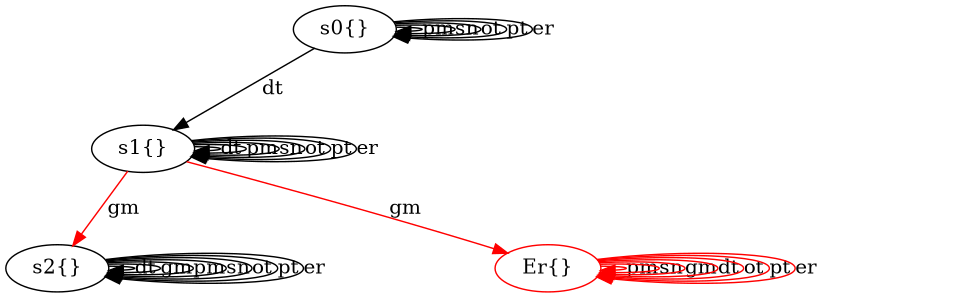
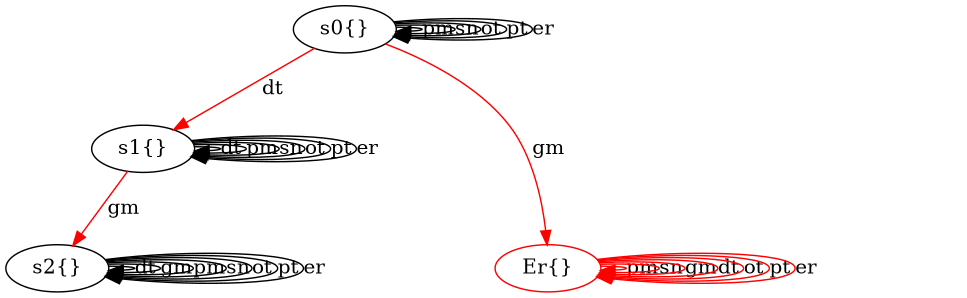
(250, 85) -> (250, 85)
(341, 204) -> (497, 111)
